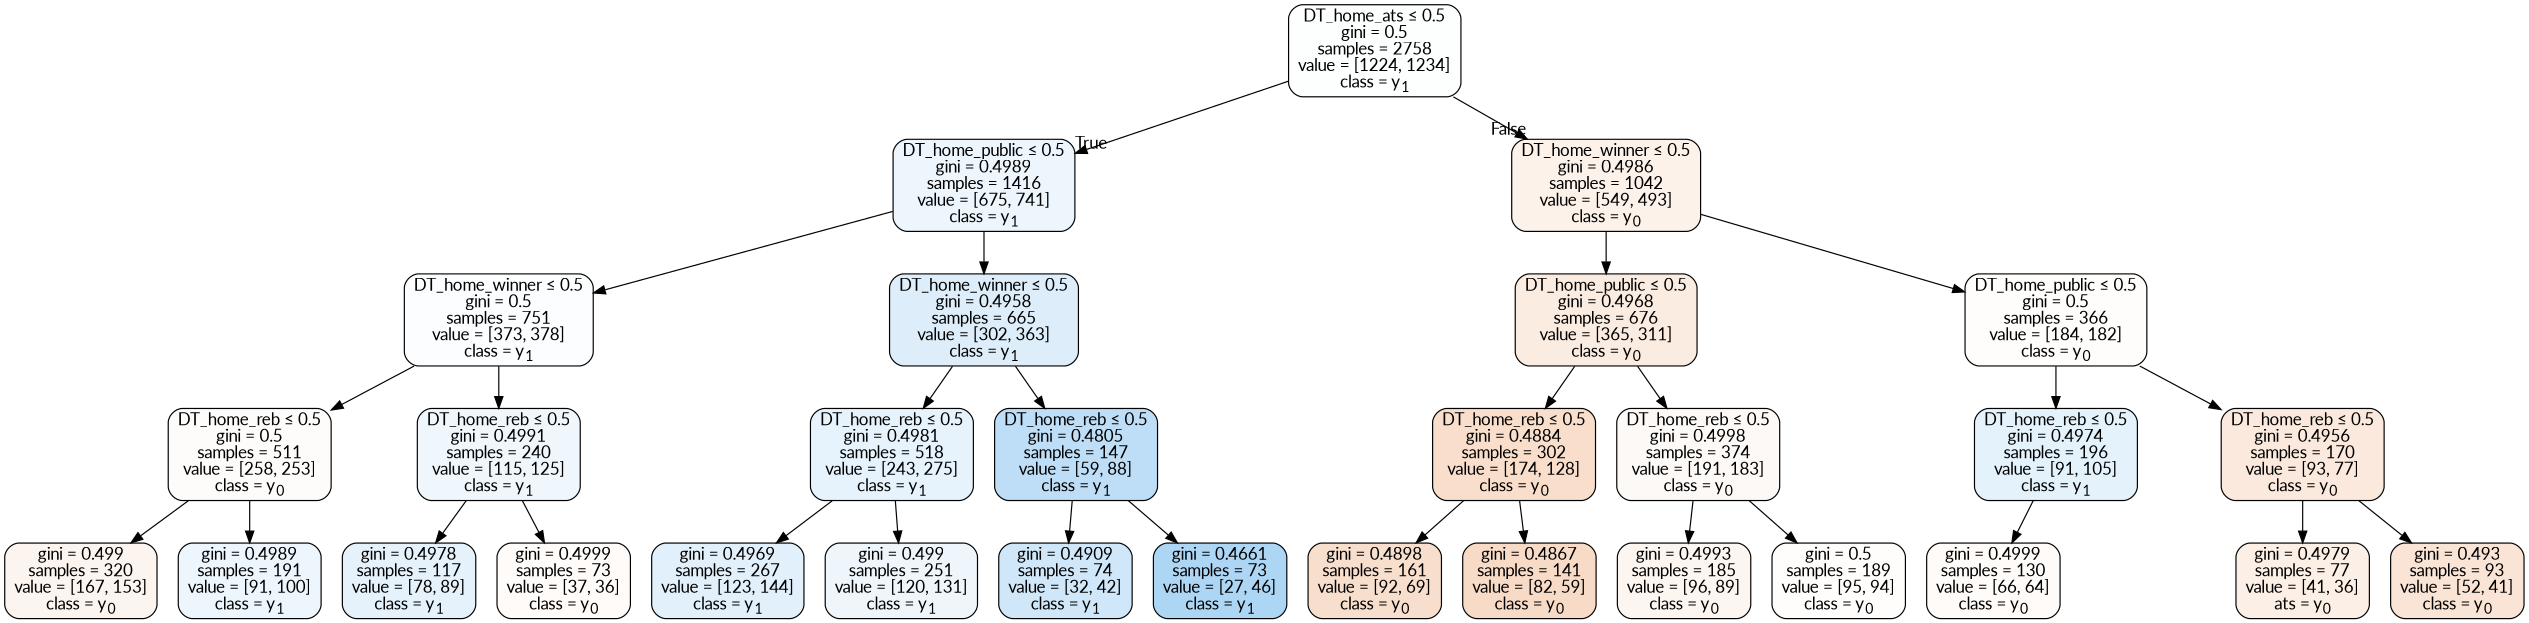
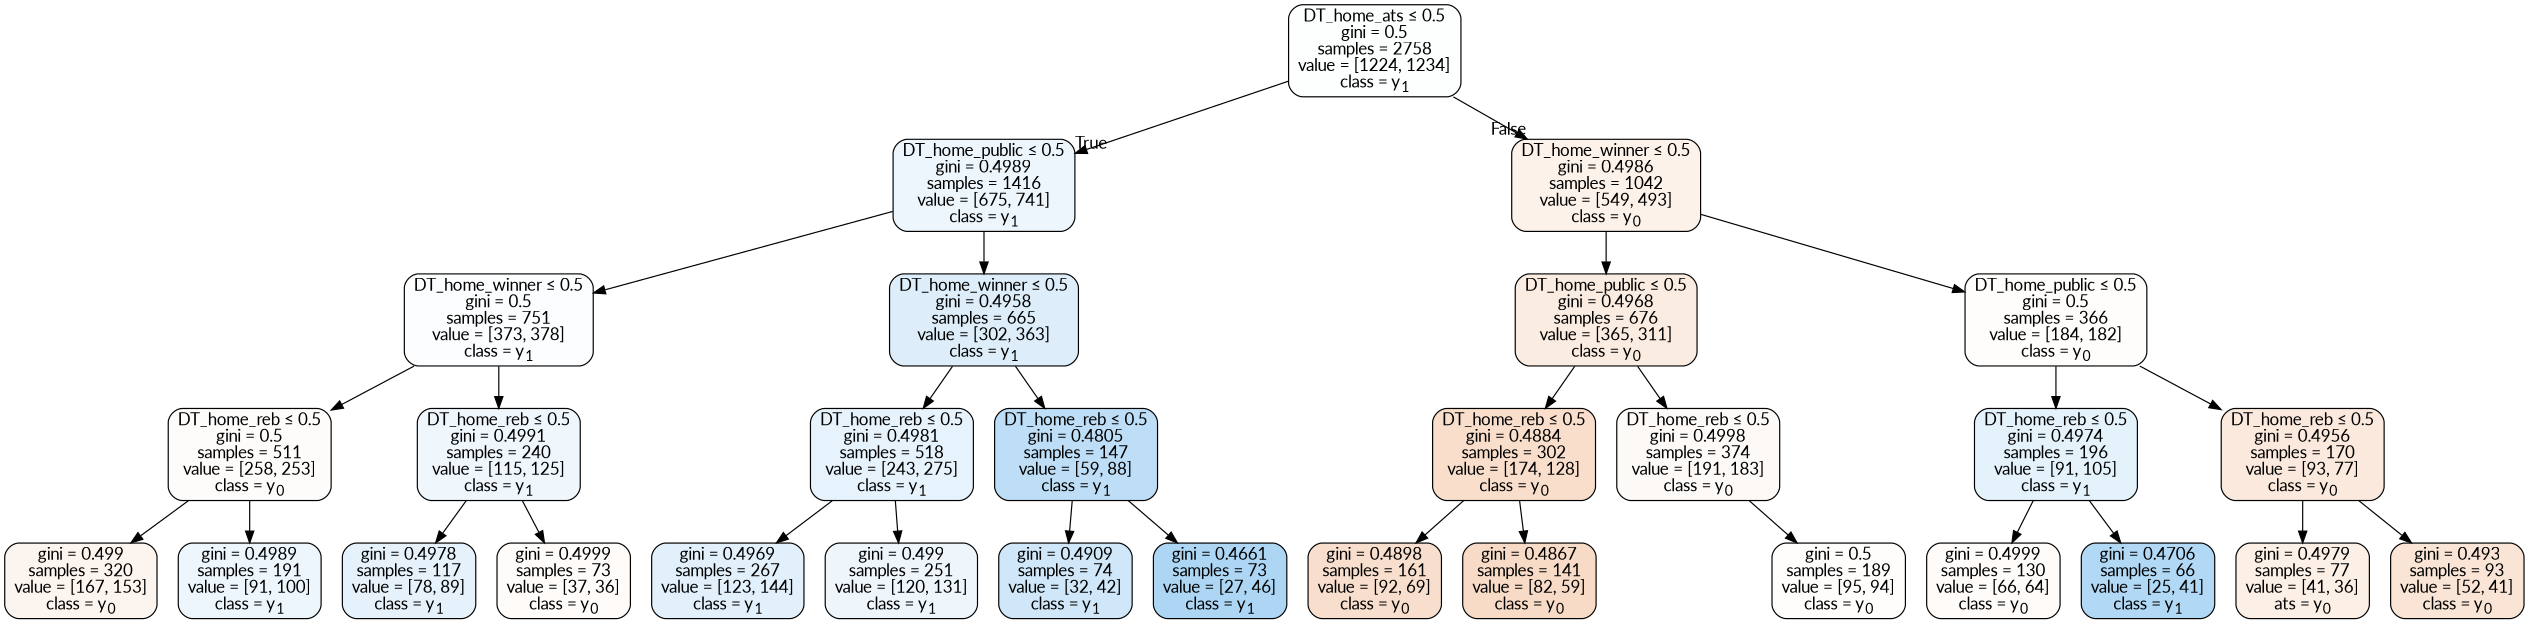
(1684, 581) -> none
none -> (2148, 581)
